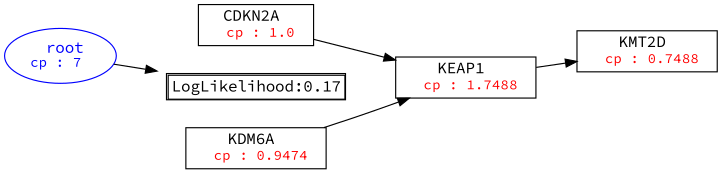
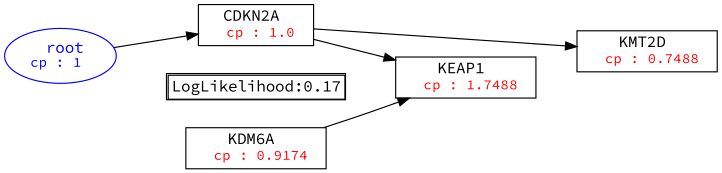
(60, 63) -> (60, 63)
(551, 65) -> (439, 37)
(130, 67) -> (150, 42)
(261, 156) -> (261, 156)
